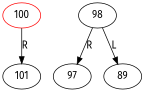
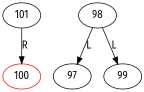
(22, 42) -> (22, 42)
(89, 46) -> (89, 46)
(123, 76) -> (123, 76)
